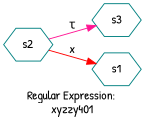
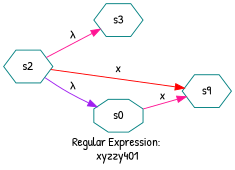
(72, 25) -> (73, 35)
(117, 69) -> (207, 91)
none -> (118, 116)
